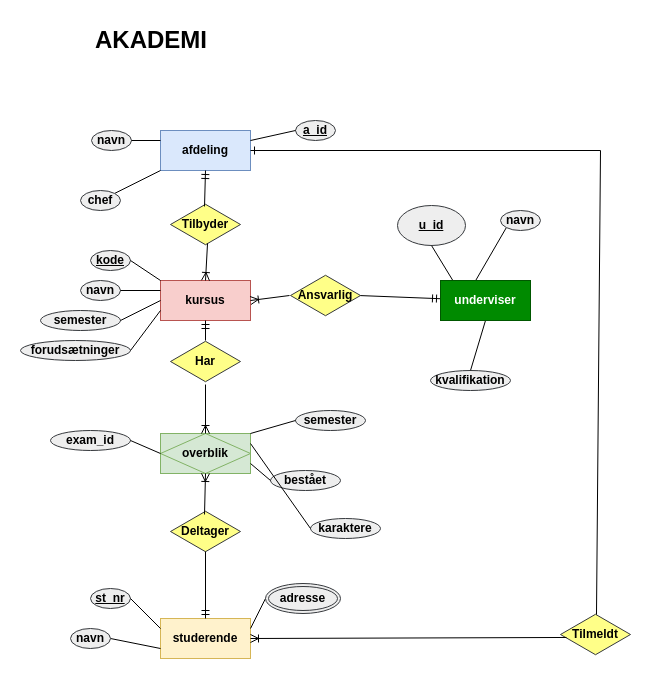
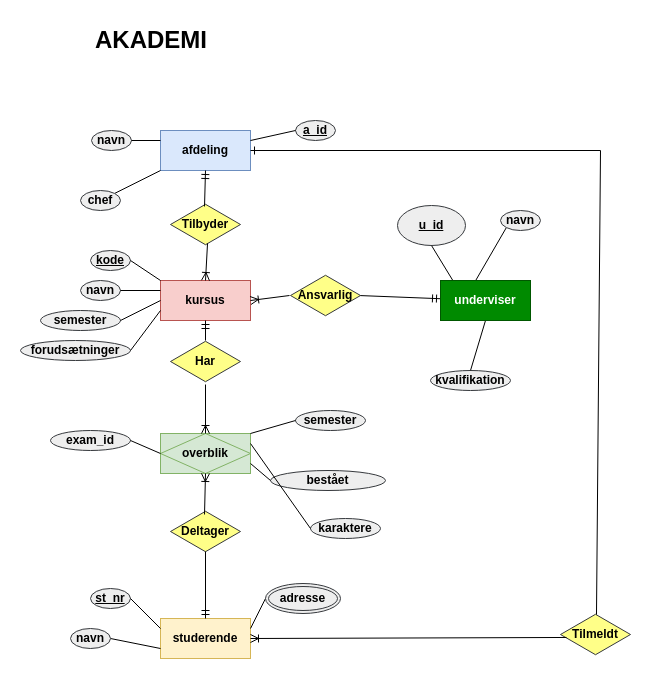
(306, 481) -> (328, 481)
